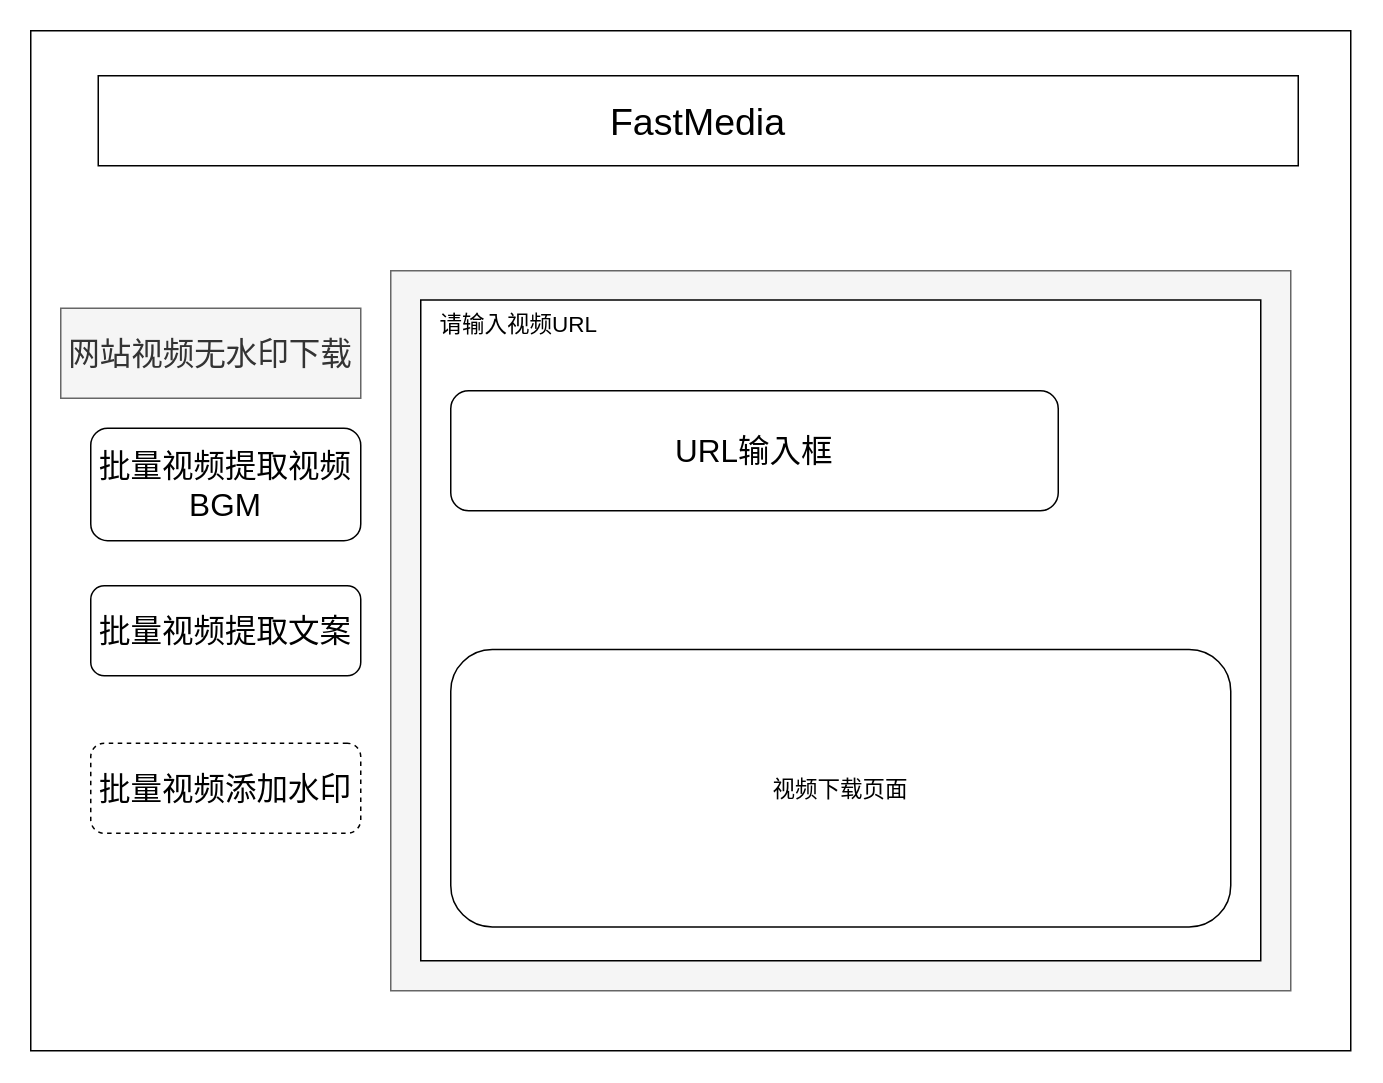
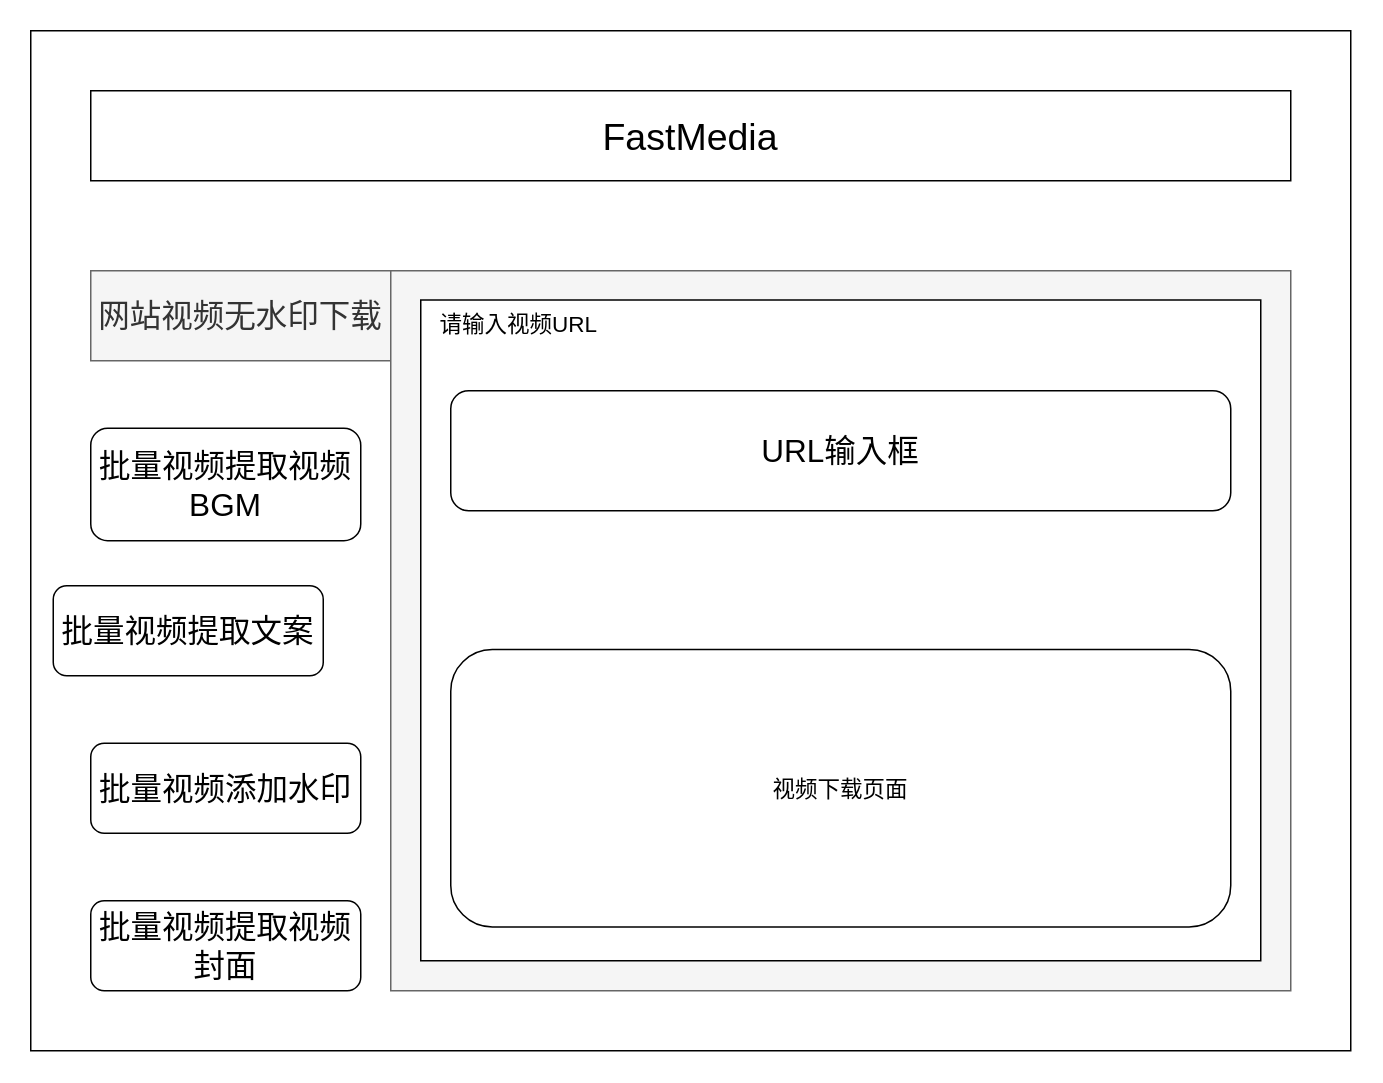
(698, 121) -> (691, 136)
(211, 353) -> (241, 316)
(755, 451) -> (841, 451)
(226, 631) -> (188, 631)
(226, 788) -> (226, 788)
none -> (226, 946)
